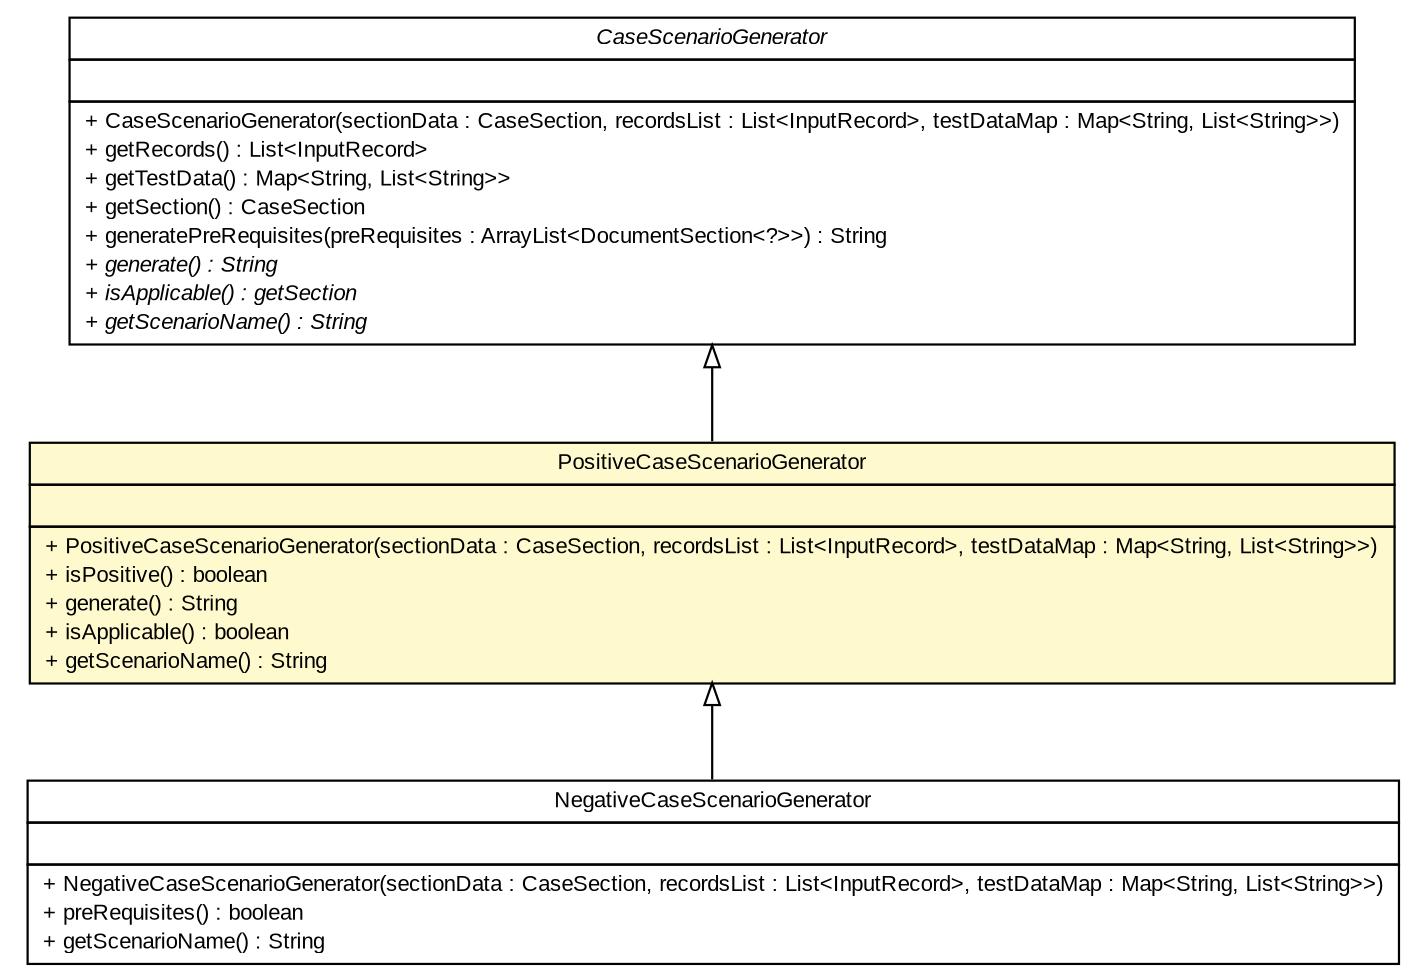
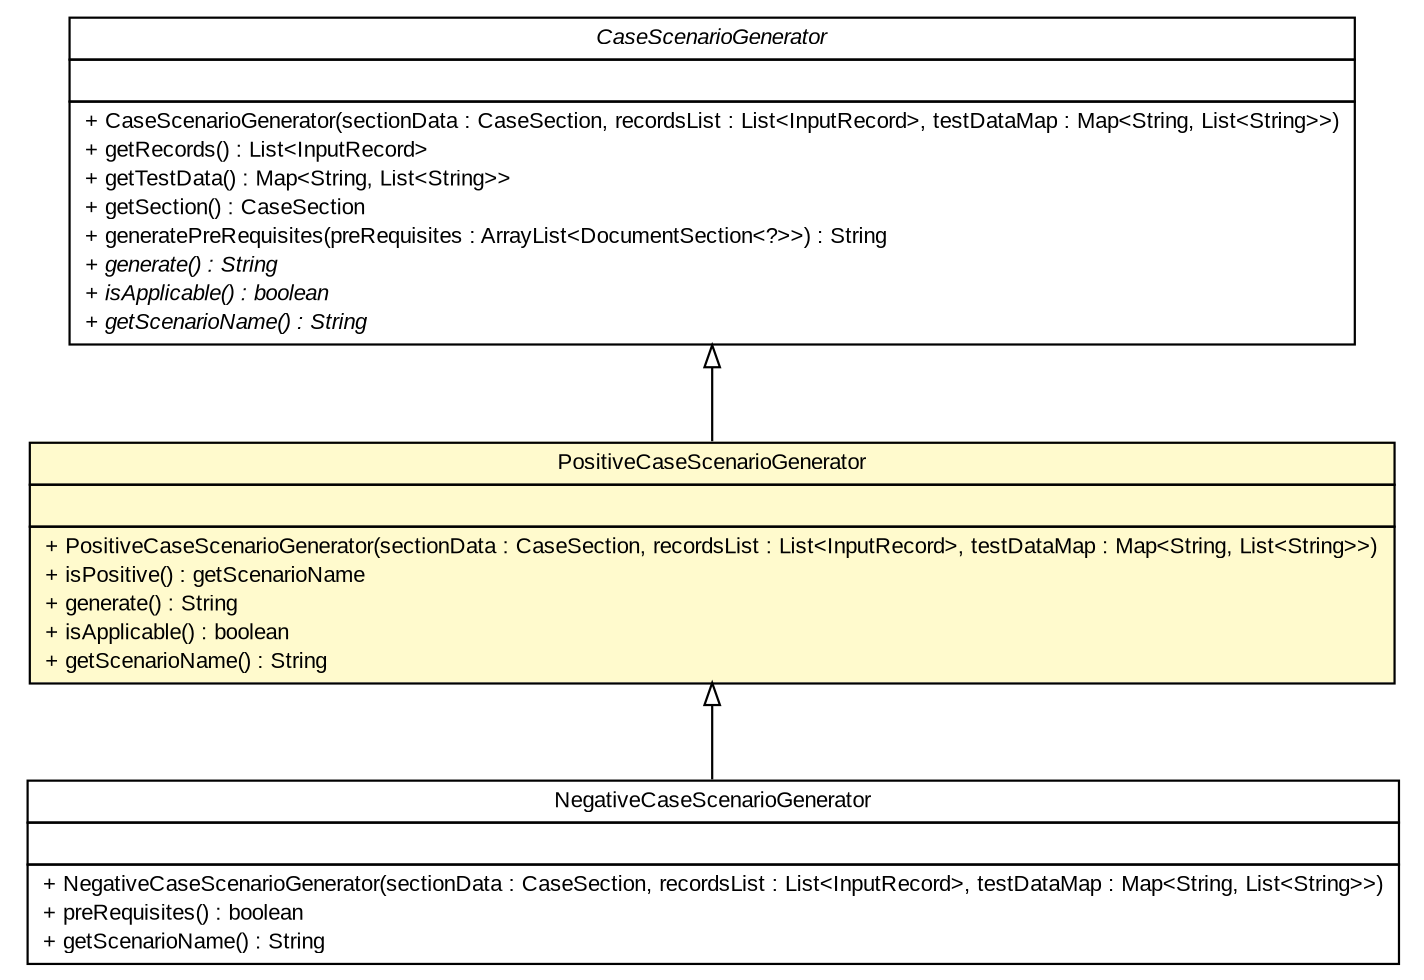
(222, 294) -> (208, 294)
(157, 575) -> (205, 575)
